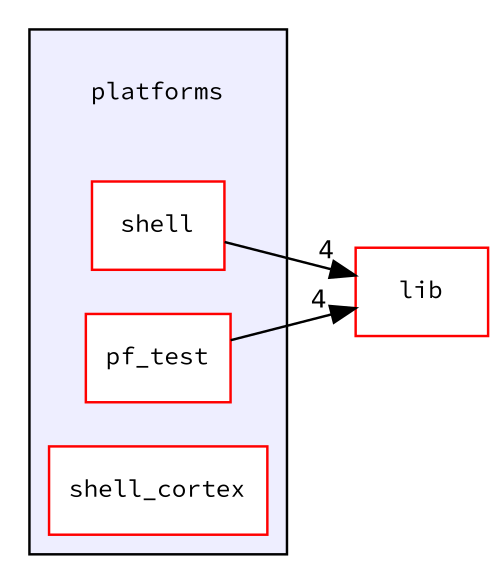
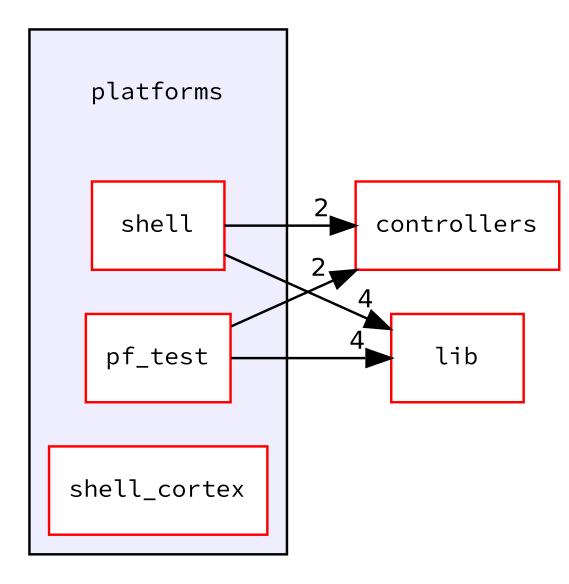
none -> (457, 226)
